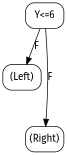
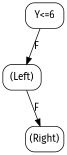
(48, 74) -> (32, 105)
